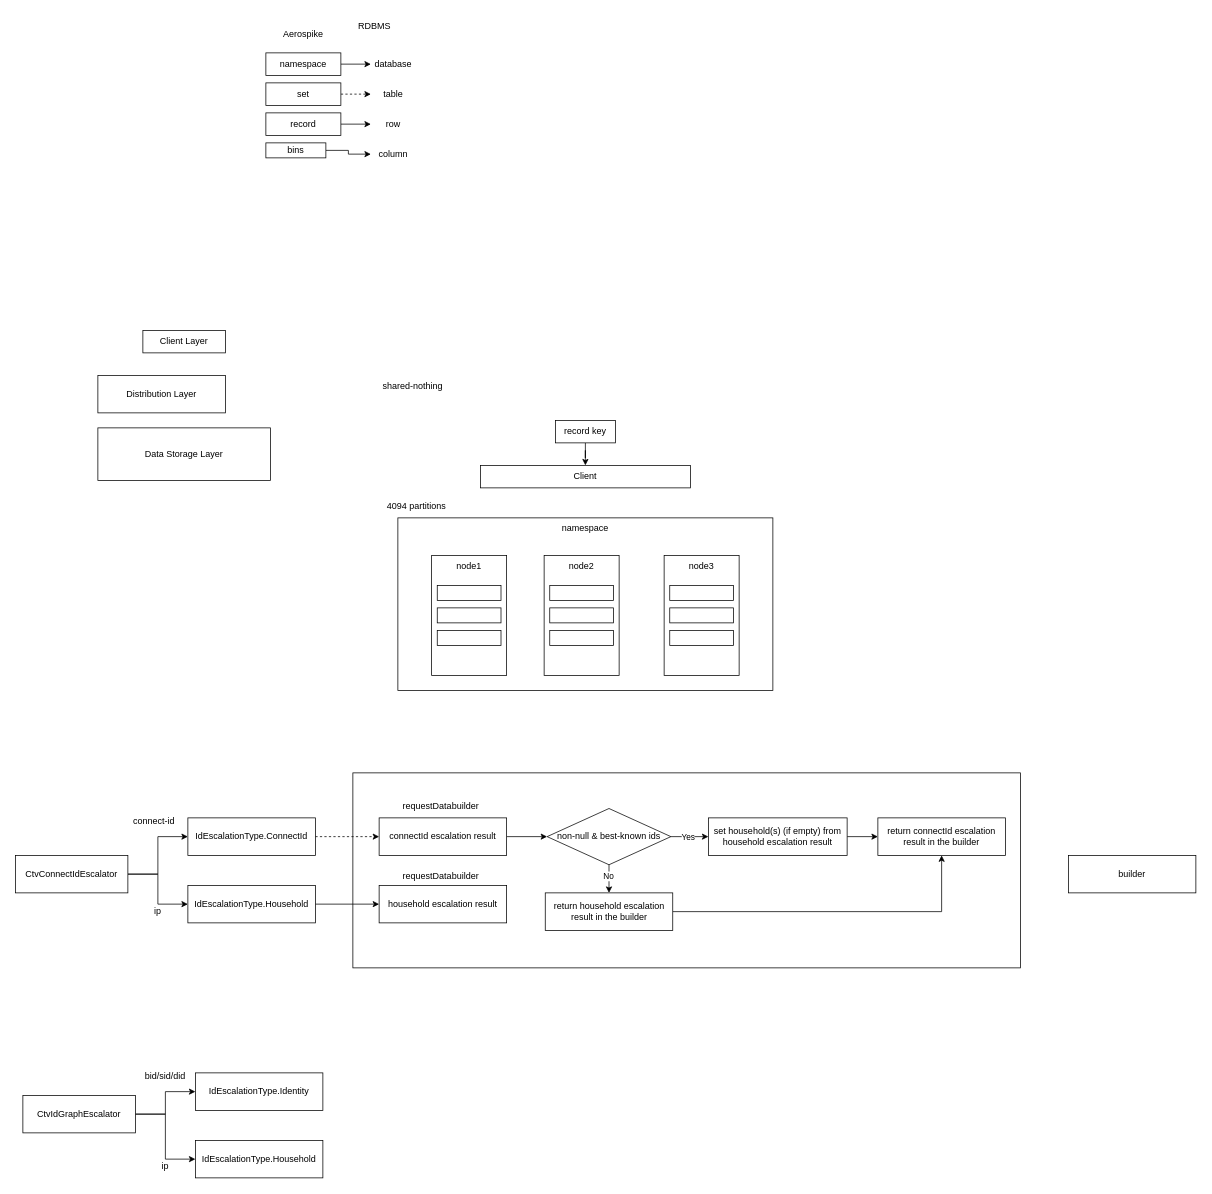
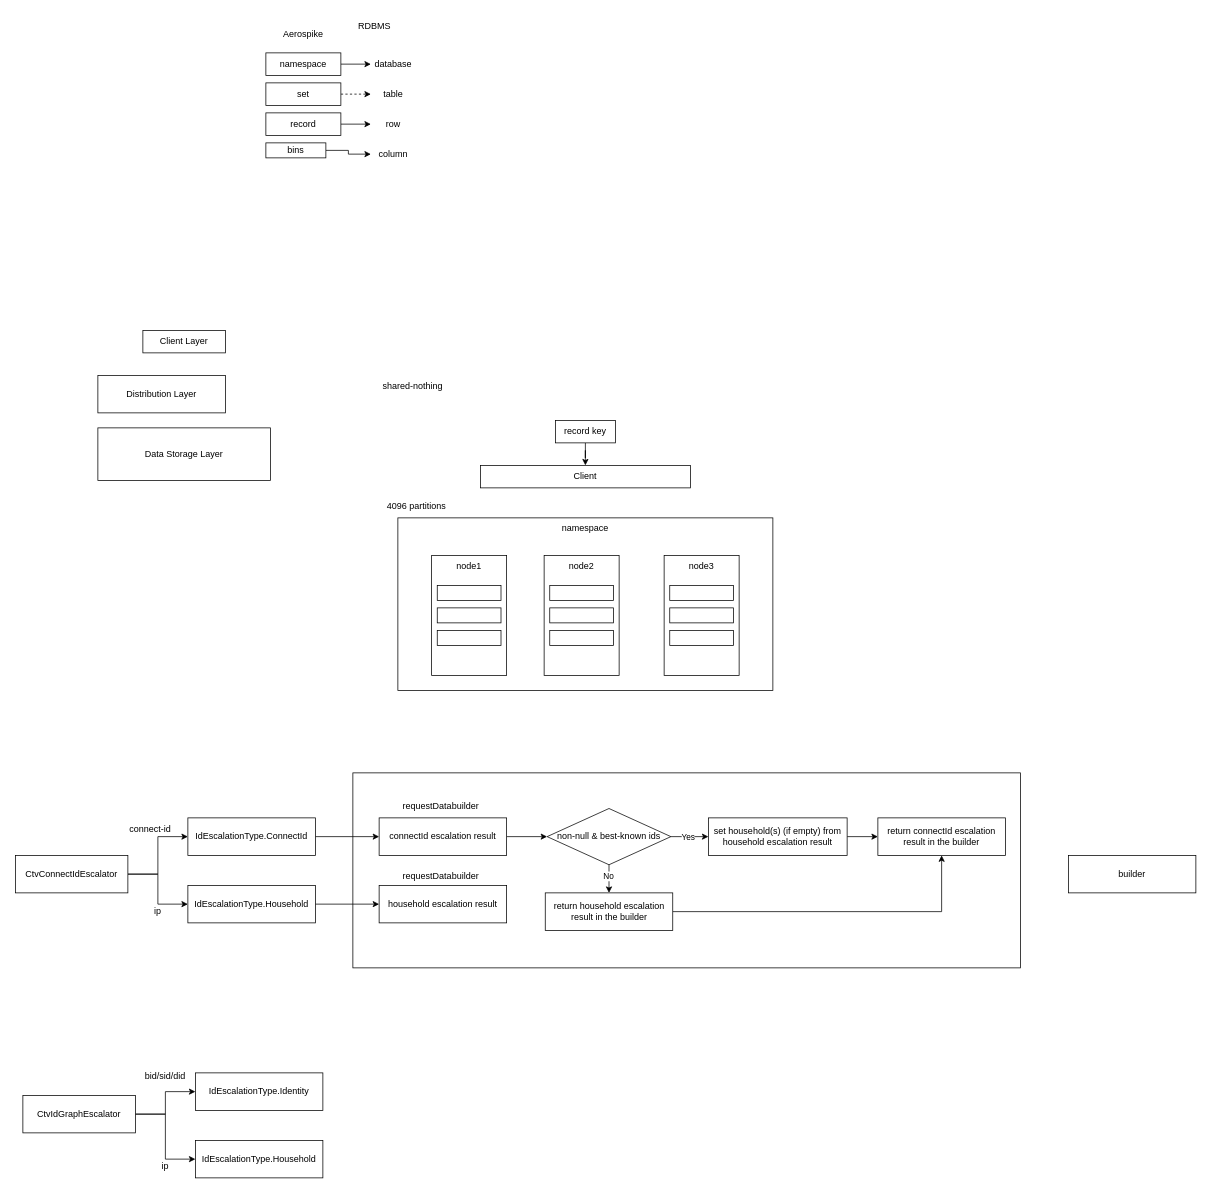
(417, 507) -> (417, 507)
(154, 822) -> (150, 829)
(345, 837) -> (345, 837)
